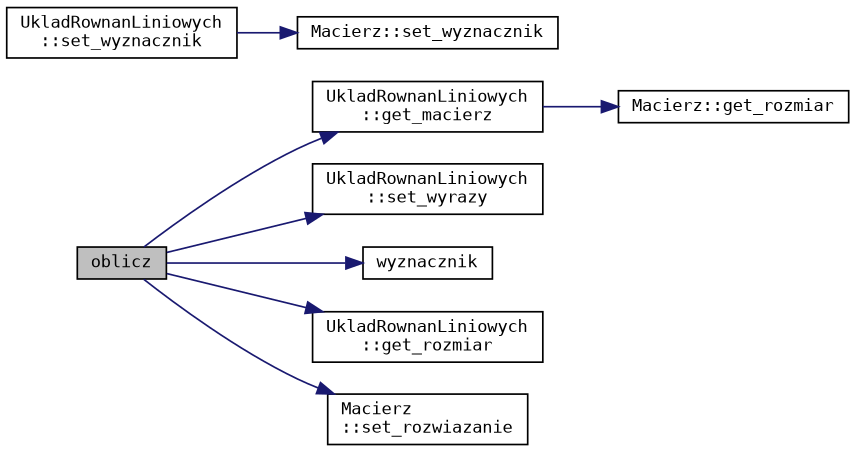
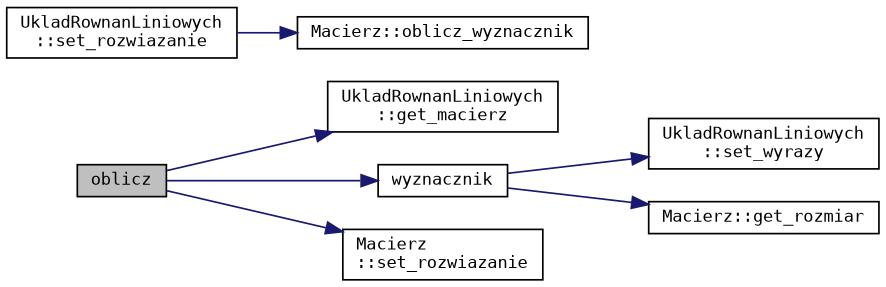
(122, 33) -> (122, 33)
(428, 33) -> (443, 33)
(572, 107) -> (570, 195)
(237, 235) -> (570, 166)
(428, 337) -> none
